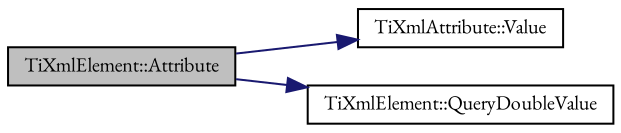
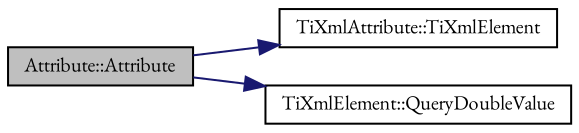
(461, 28) -> (418, 28)
(122, 66) -> (101, 66)
